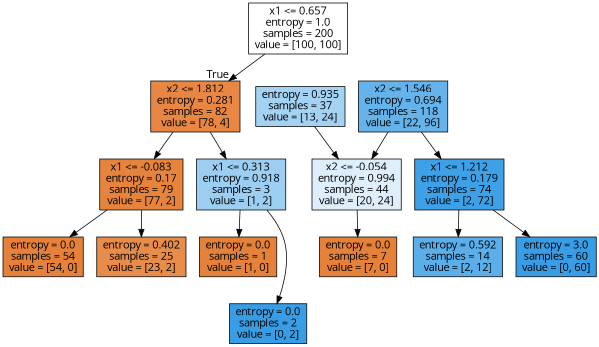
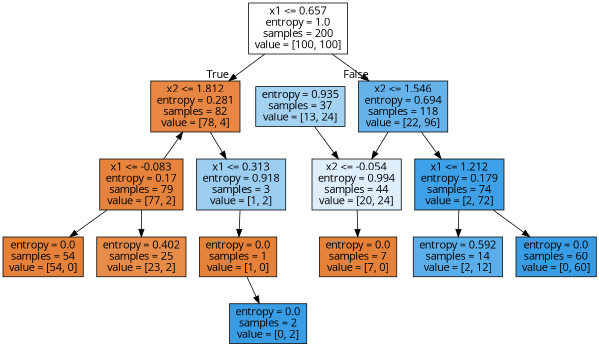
none -> (347, 65)
(166, 142) -> (171, 149)
(286, 251) -> (252, 287)
(556, 257) -> (556, 257)
